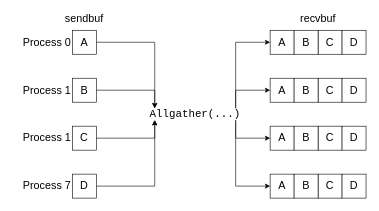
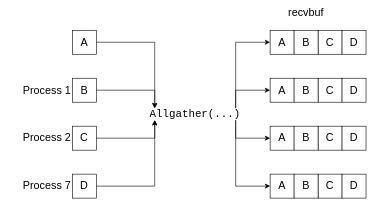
(84, 18) -> none
(318, 18) -> (306, 12)
(42, 42) -> none
(45, 138) -> (45, 138)
